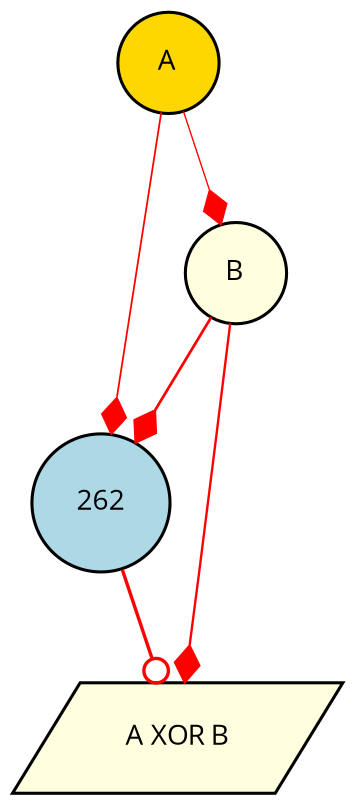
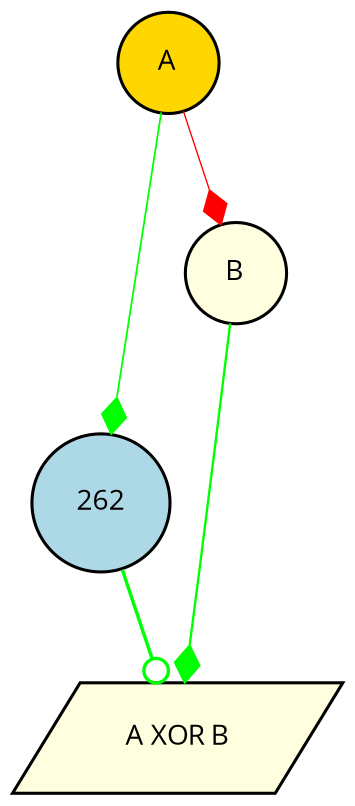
(139, 255) -> (139, 255)
(183, 364) -> none
(210, 484) -> (210, 484)
(137, 614) -> (137, 614)
